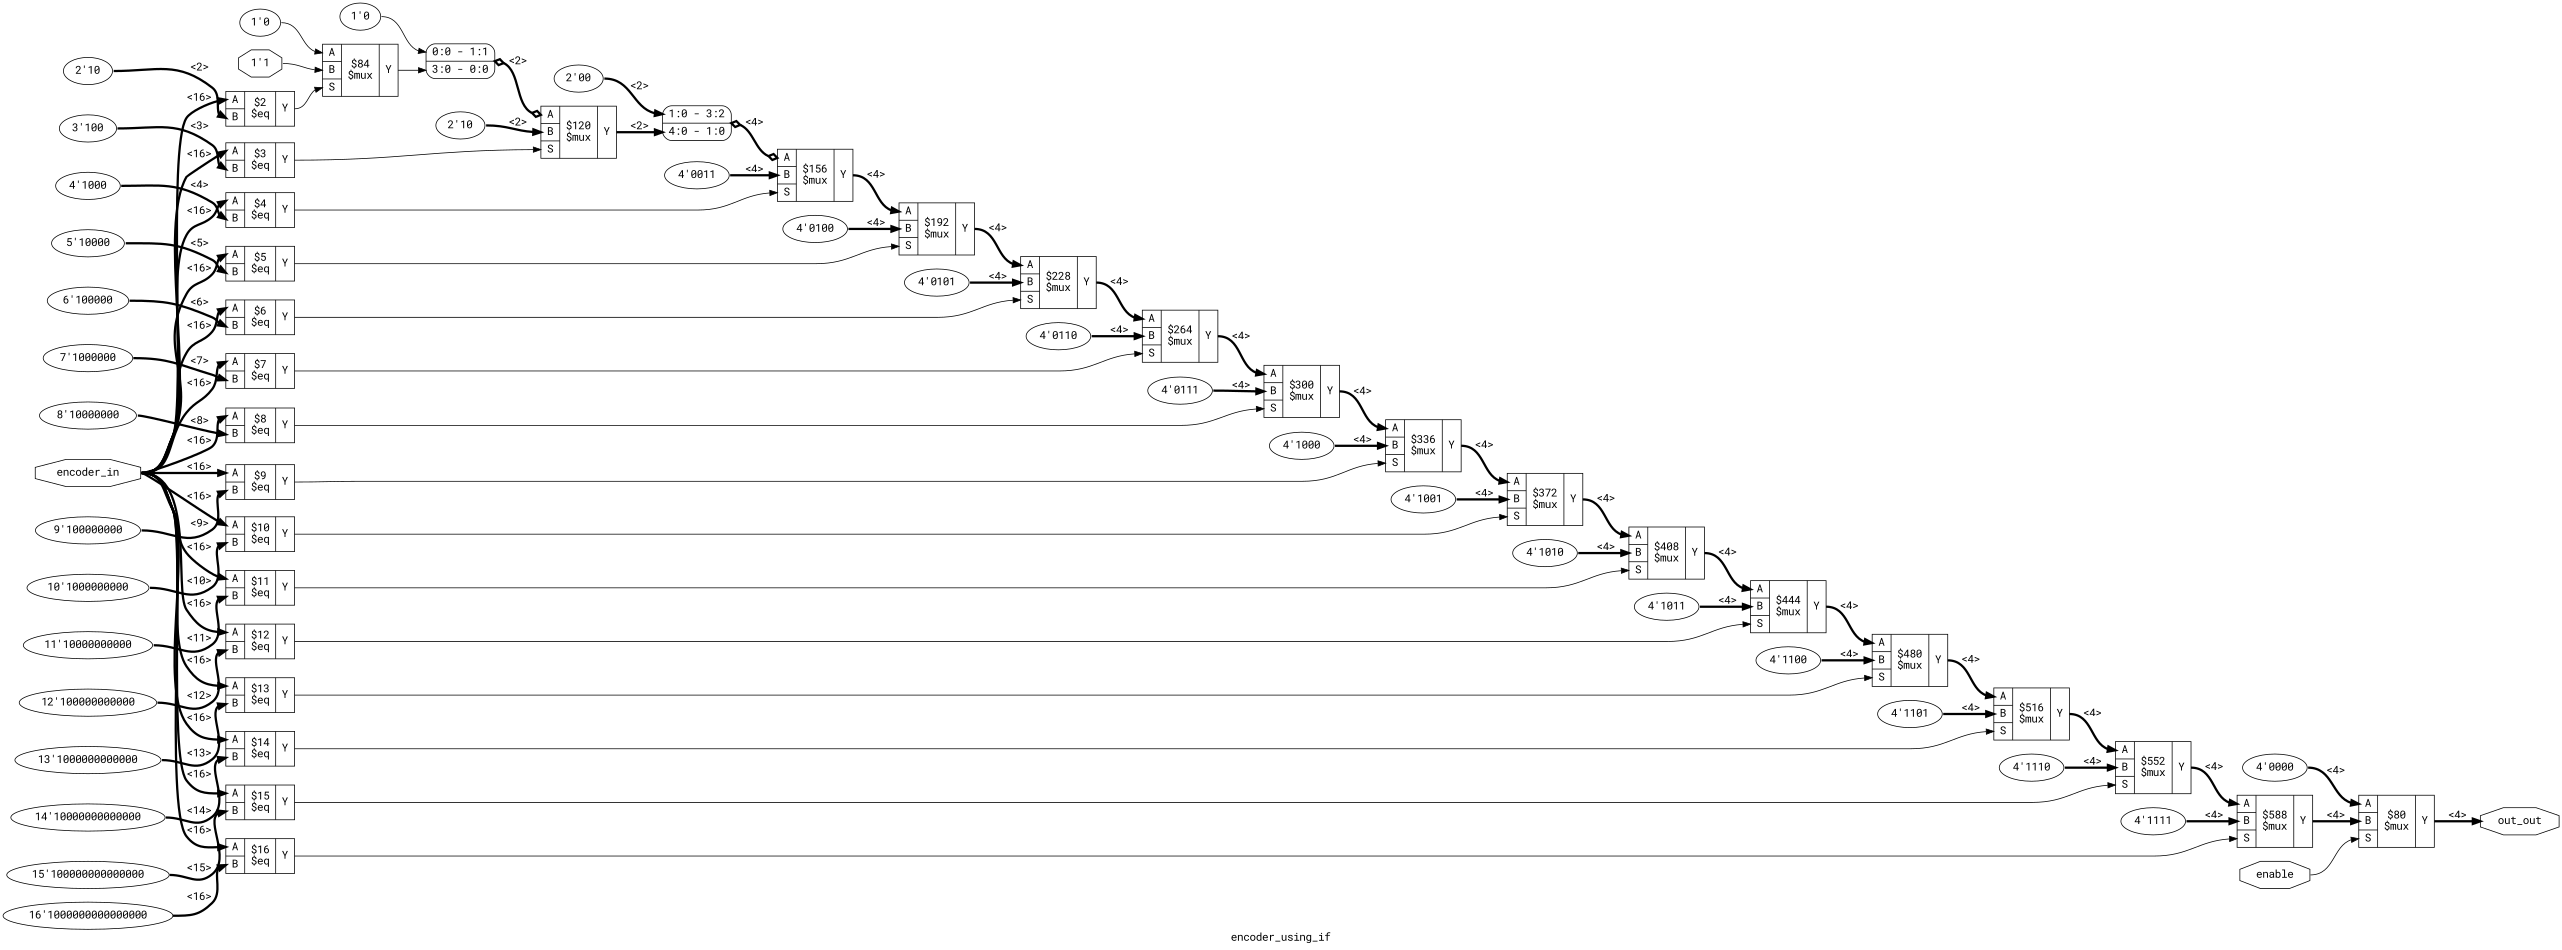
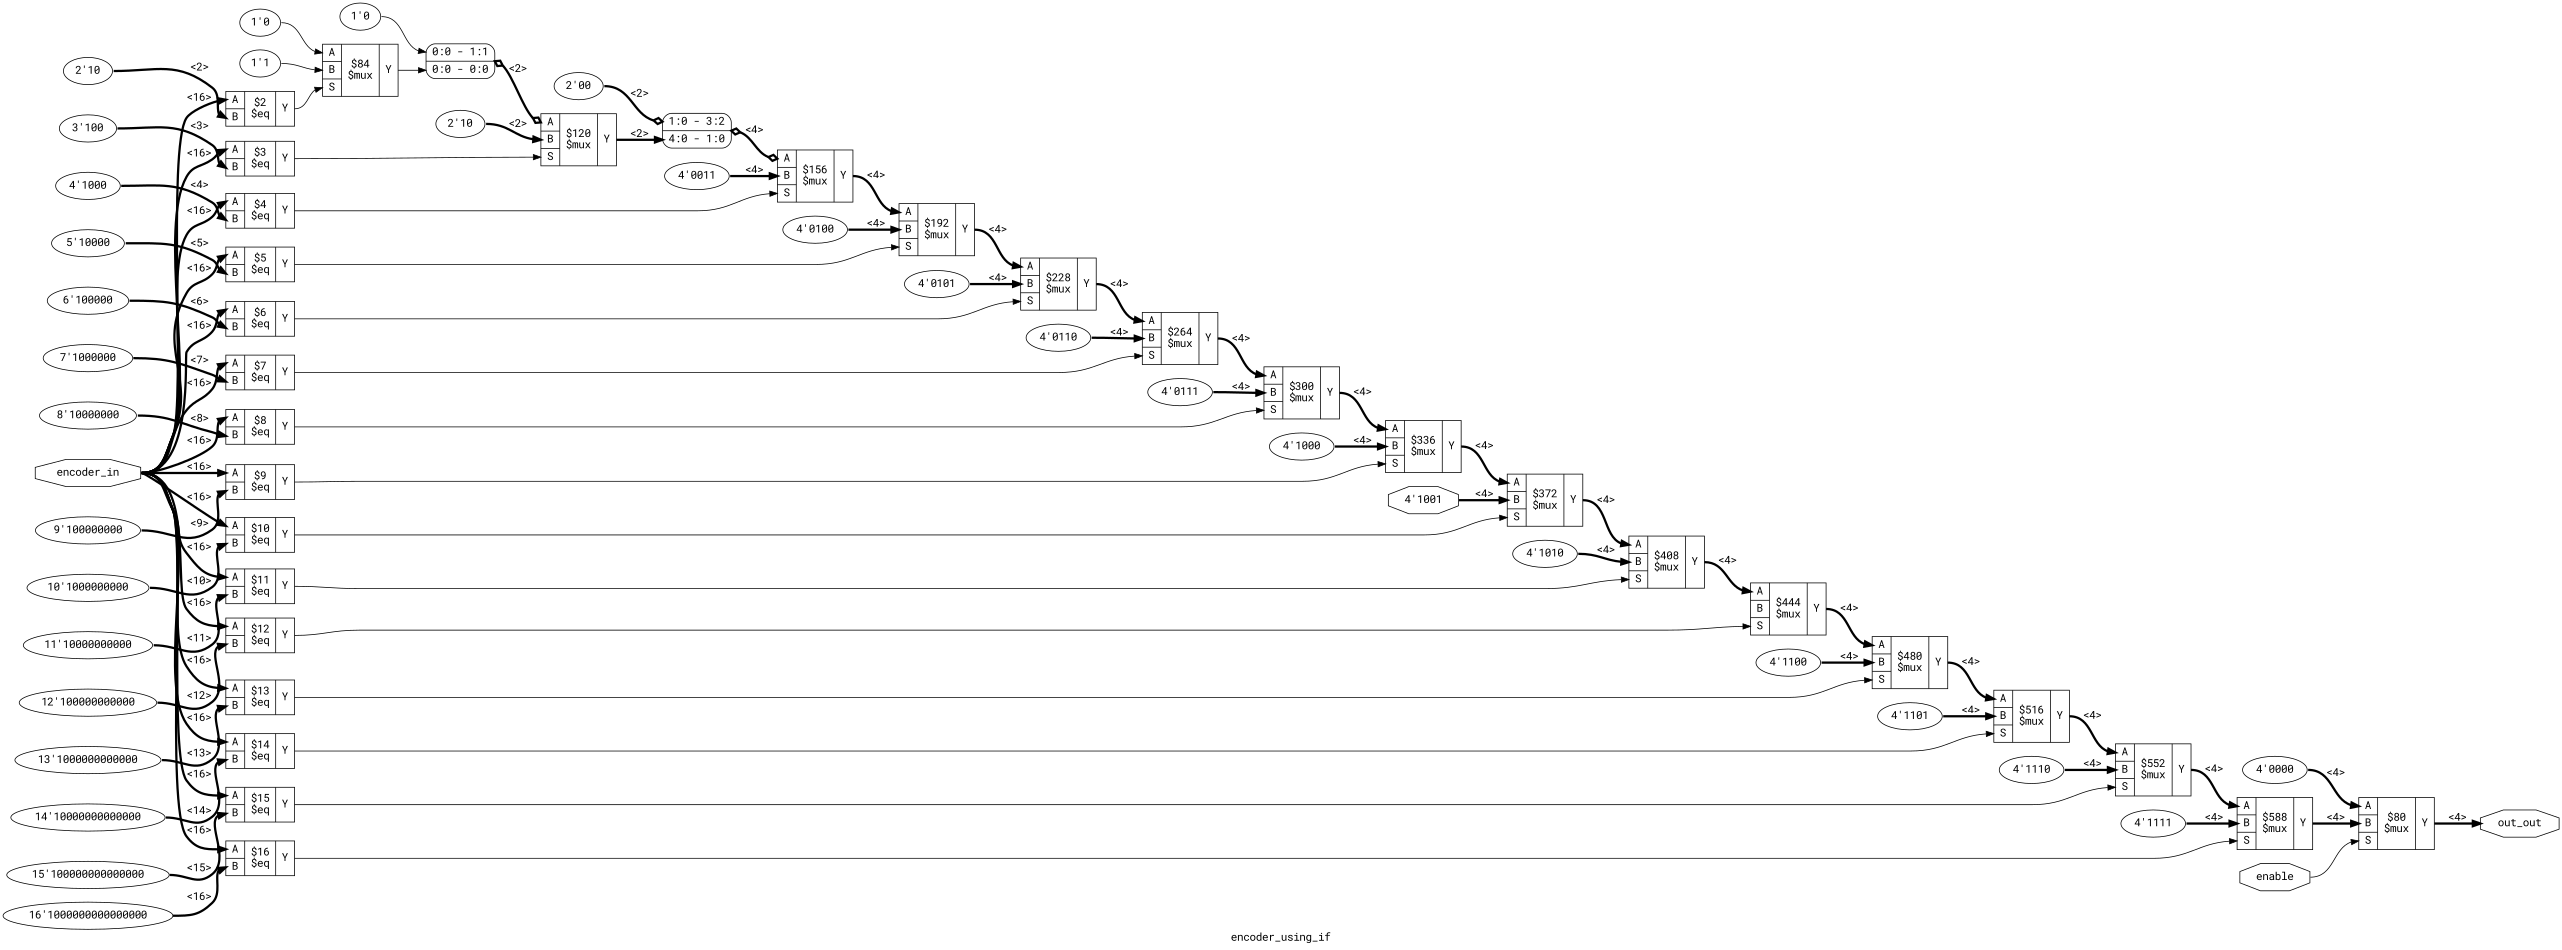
(260, 63) -> (260, 63)
(460, 70) -> (460, 70)
(631, 93) -> (631, 100)
(1423, 499) -> (1423, 500)
(1667, 607) -> none
